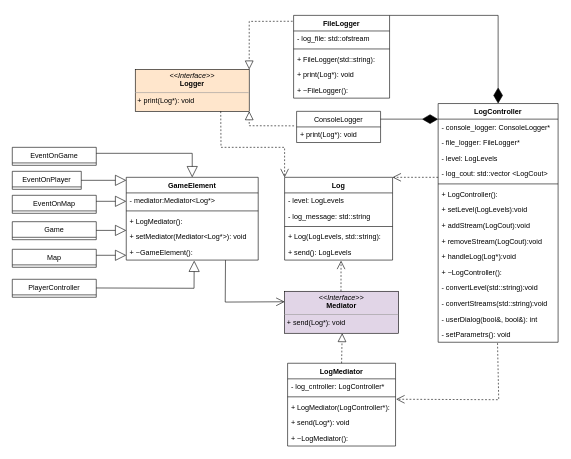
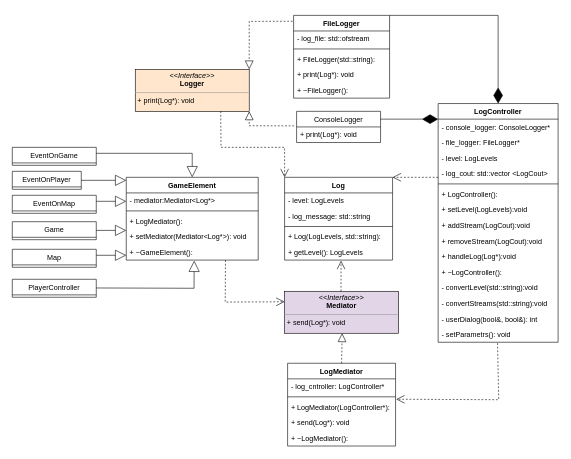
(323, 253) -> (330, 253)
(233, 302) -> (233, 302)
